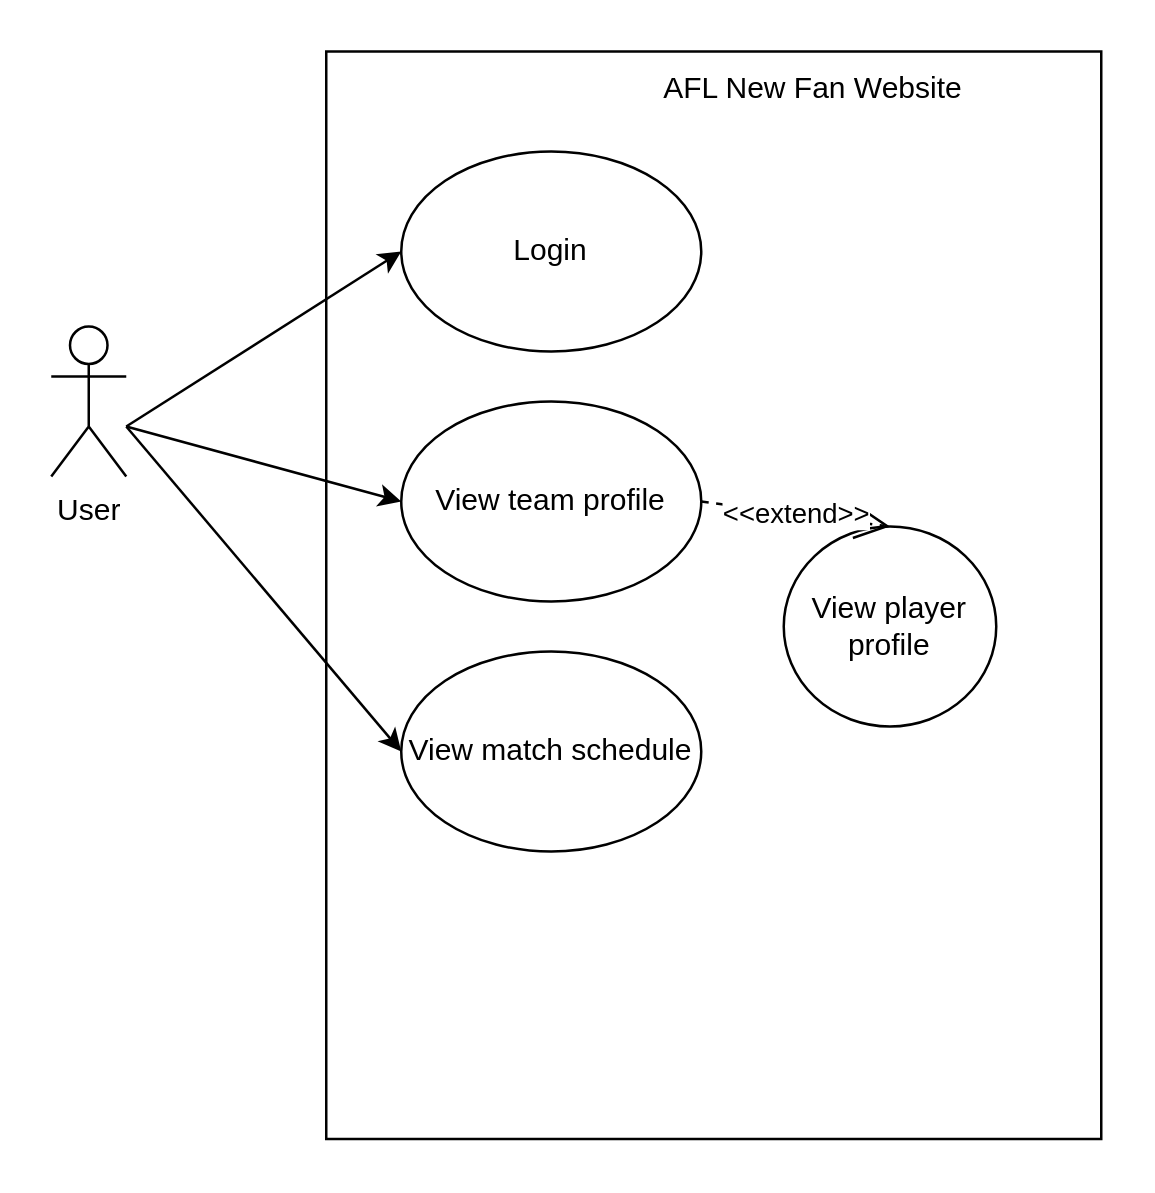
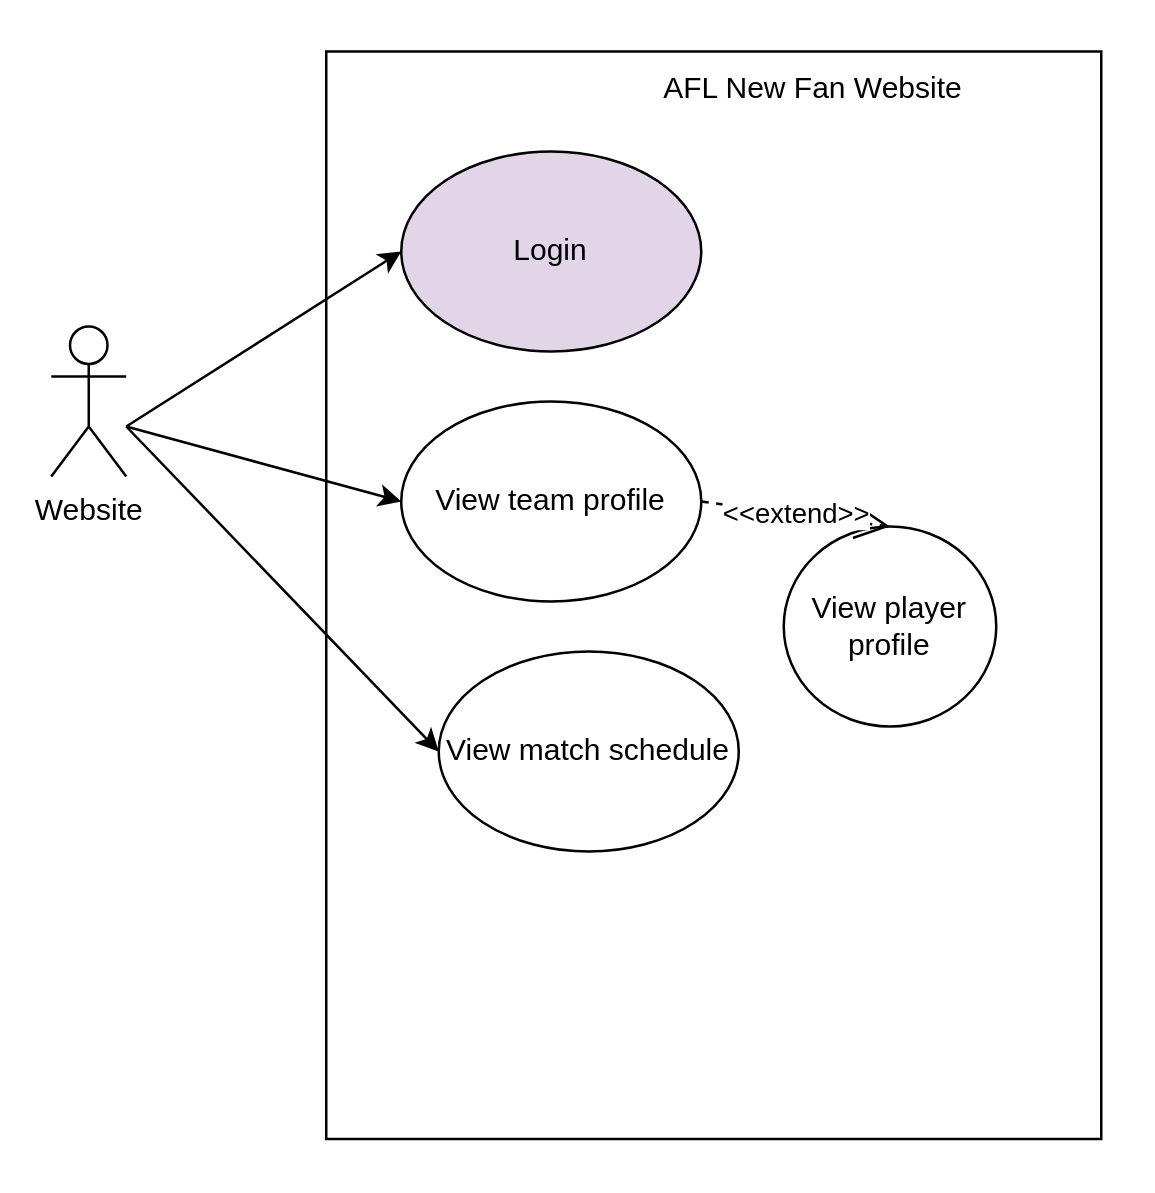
(551, 251) -> (551, 251)
(90, 512) -> (90, 512)
(551, 751) -> (589, 751)
